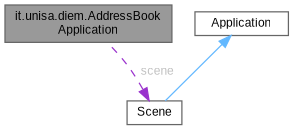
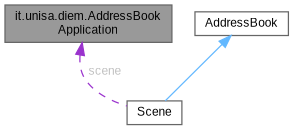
(242, 24) -> (242, 24)
(127, 65) -> (93, 89)
